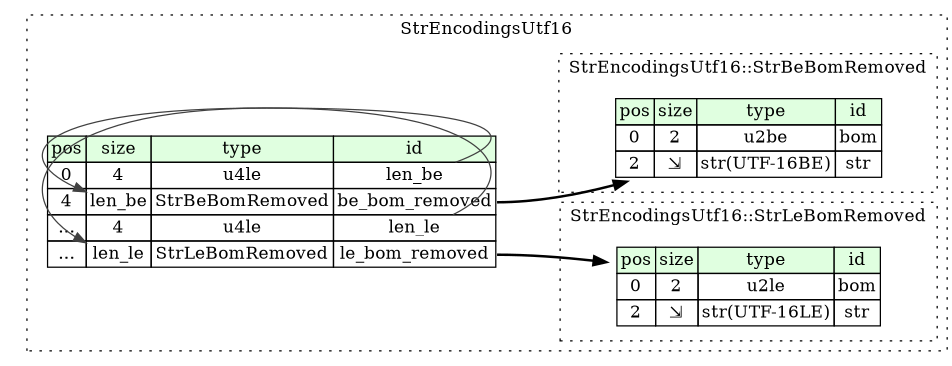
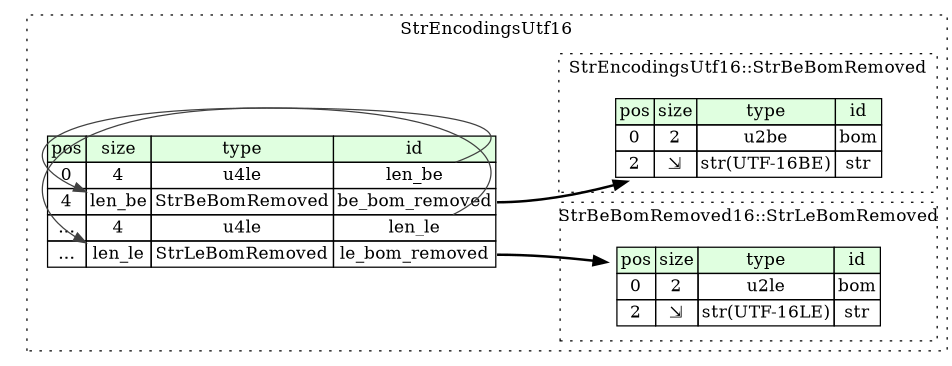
(749, 217) -> (749, 217)
